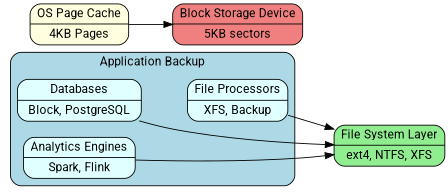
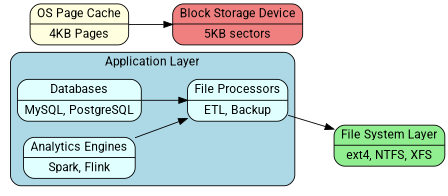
(153, 62) -> (153, 62)
(79, 110) -> (79, 110)
(238, 110) -> (238, 110)
(232, 138) -> (160, 100)
(230, 161) -> (157, 130)
